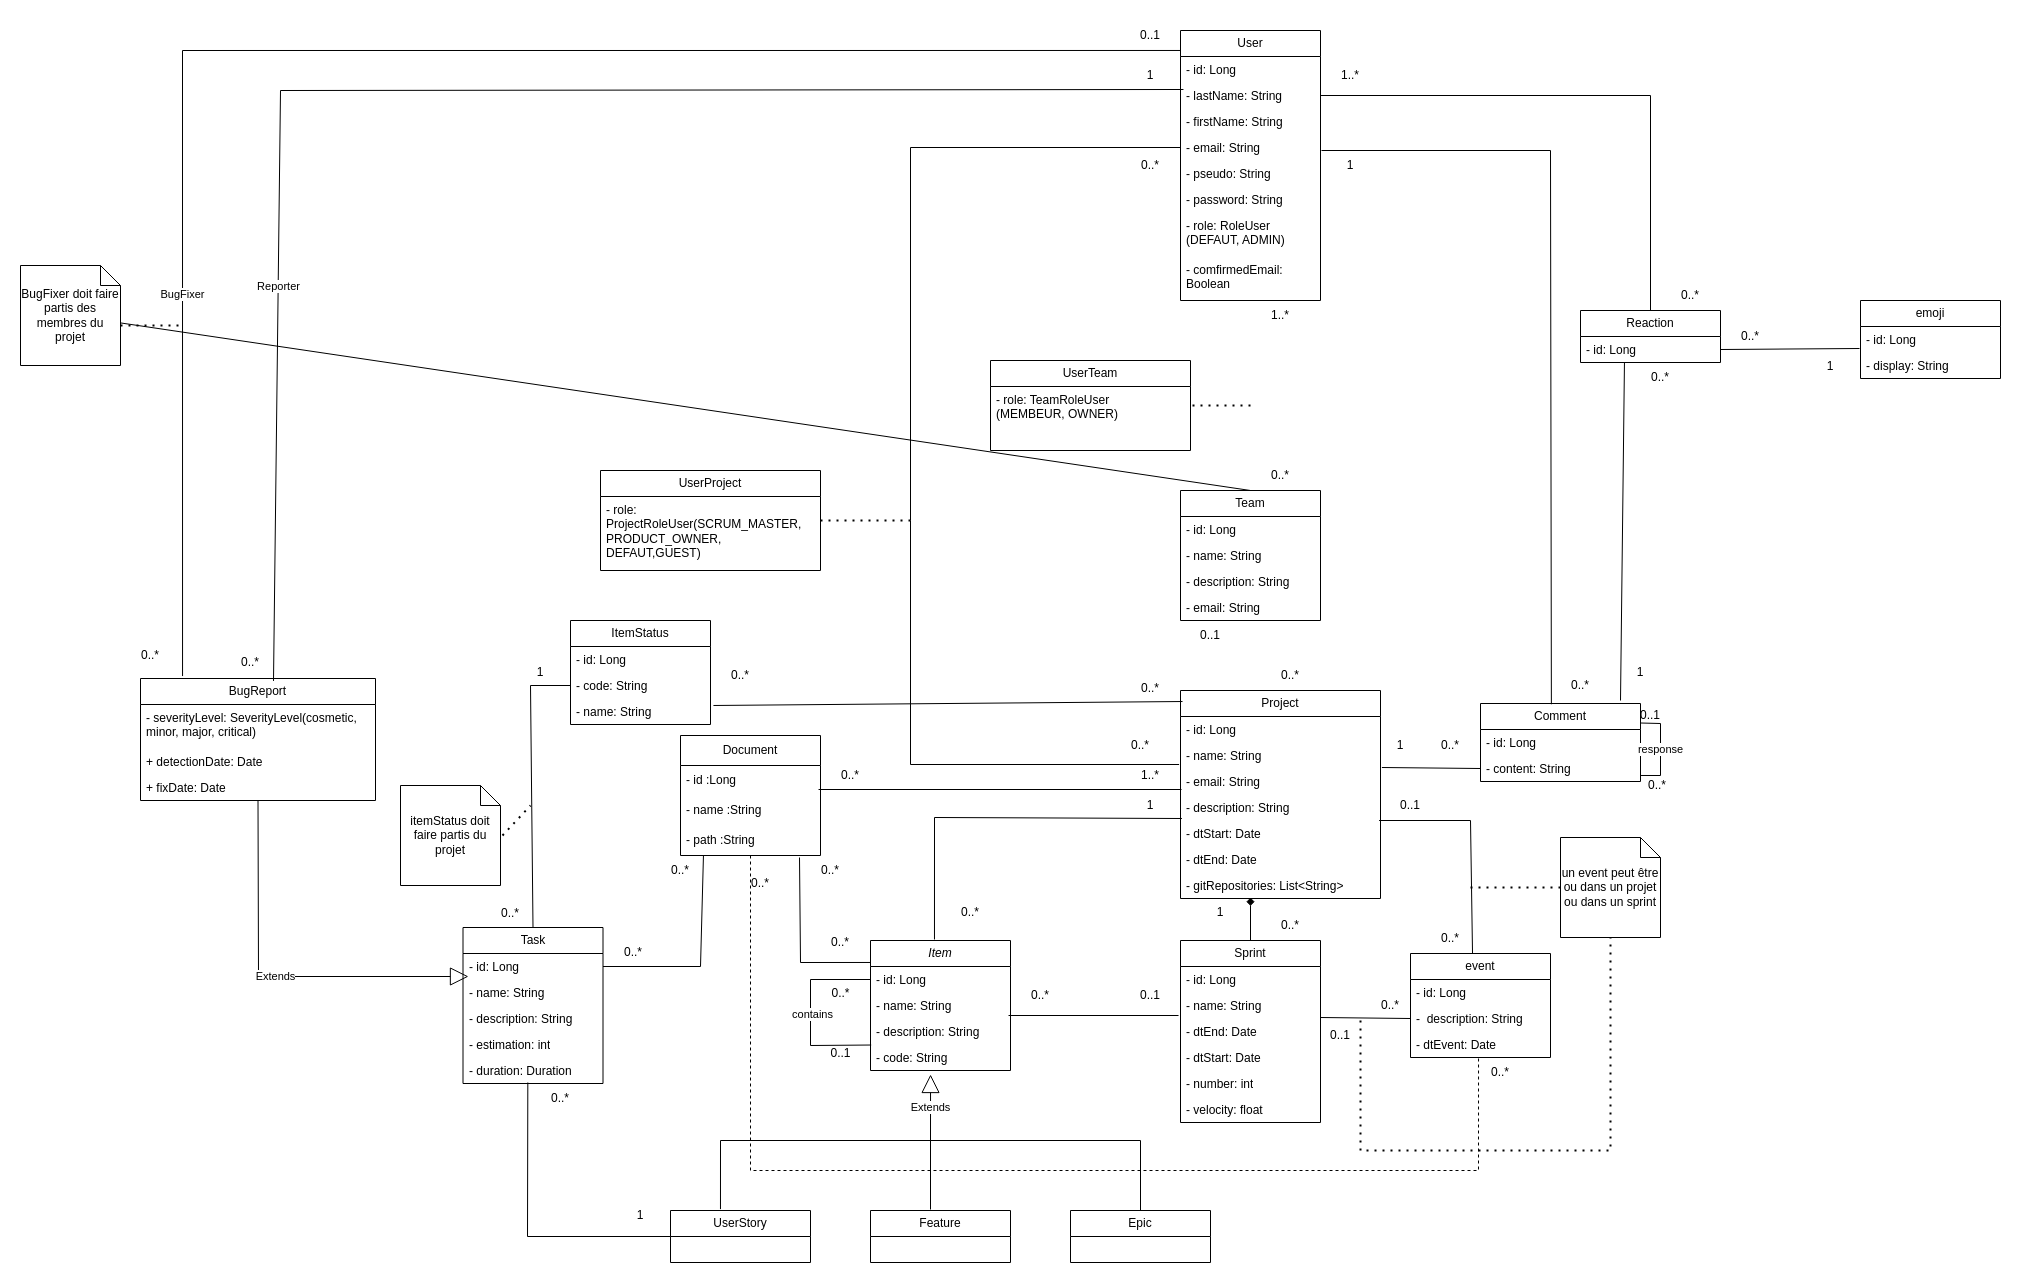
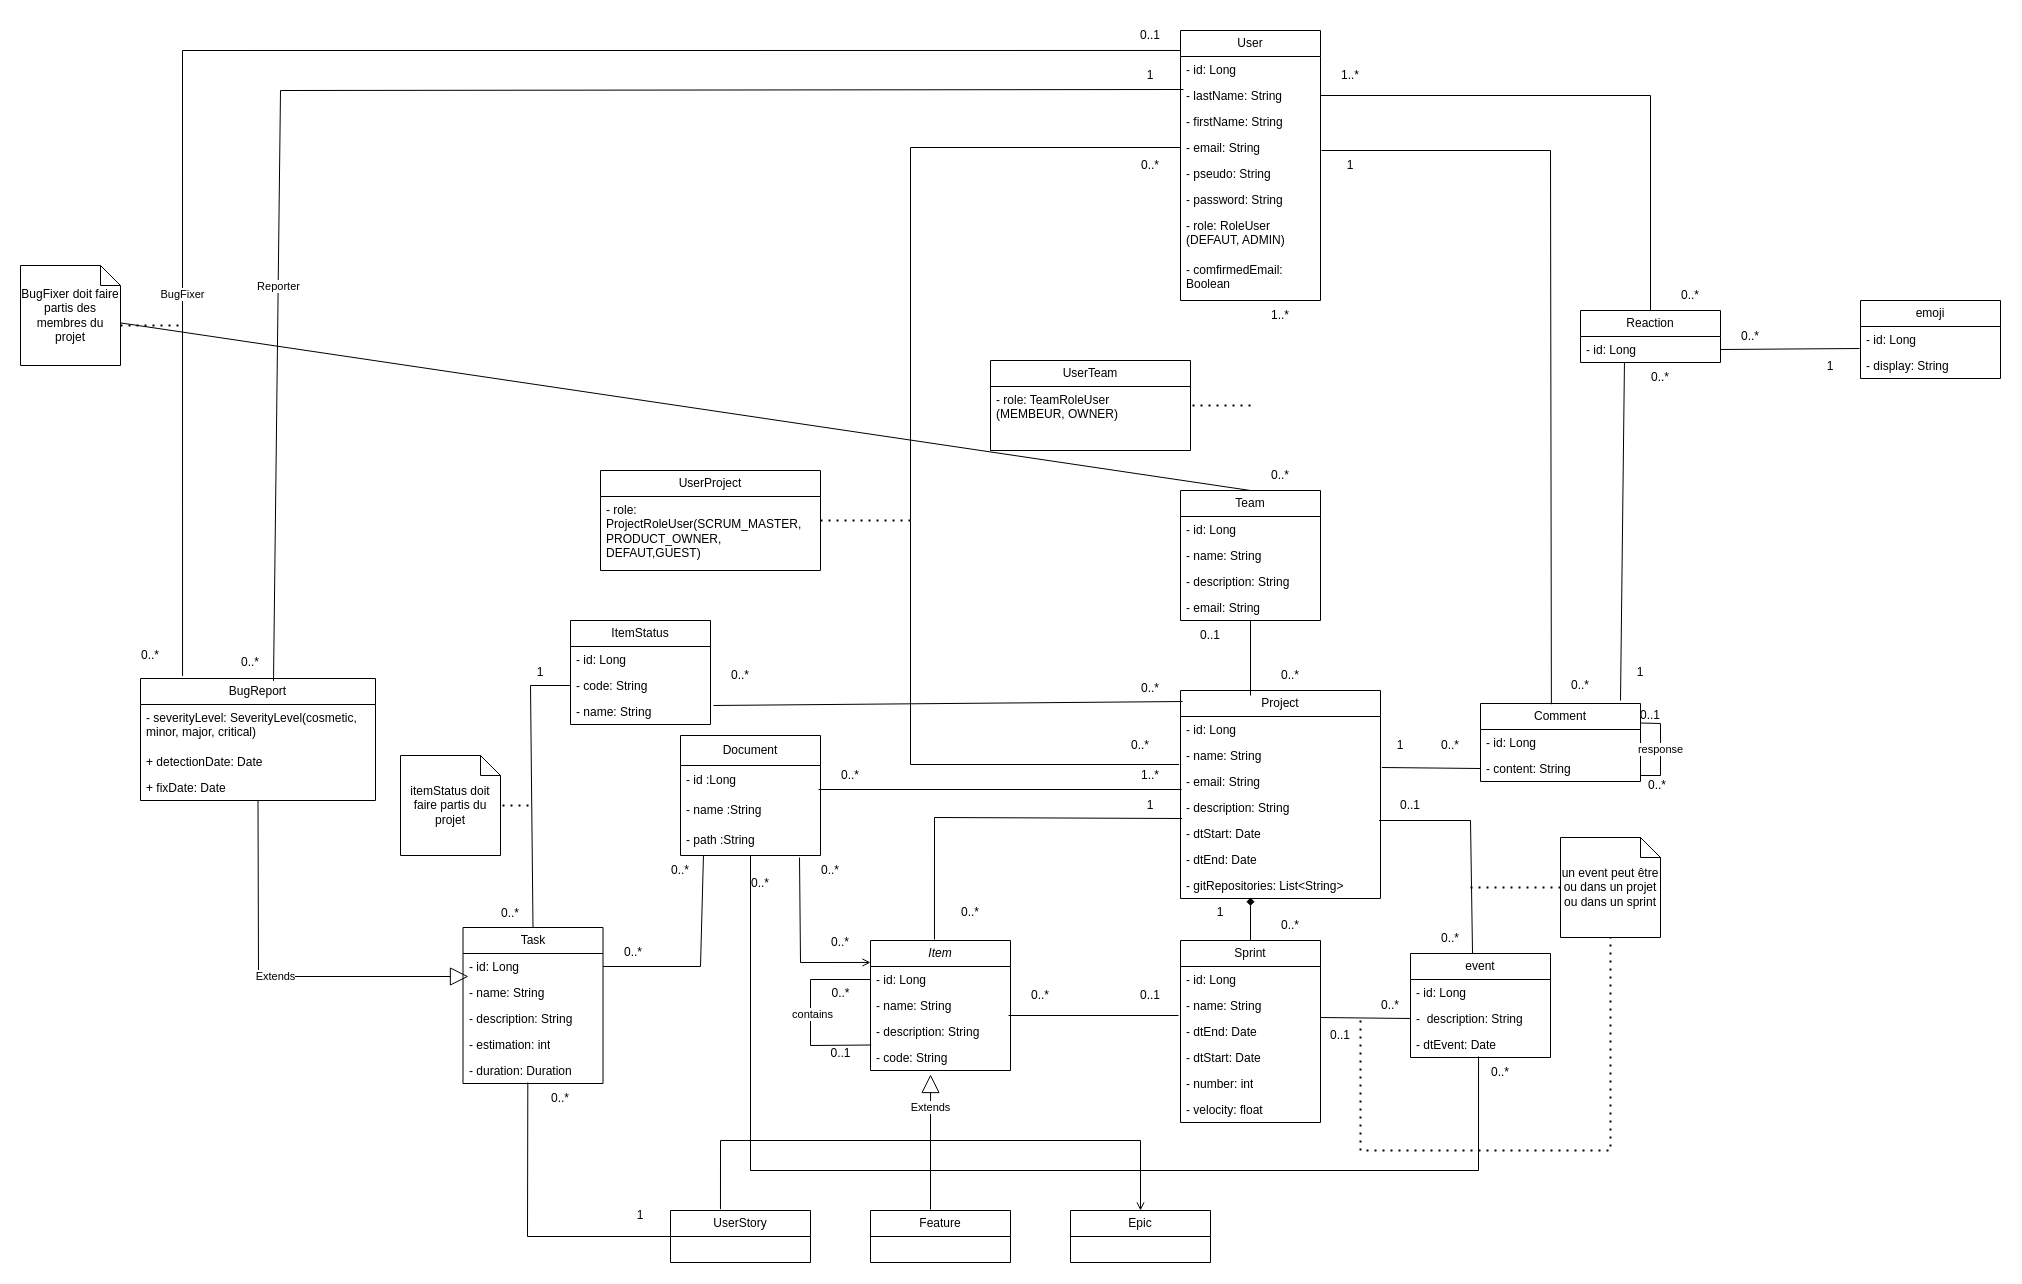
none -> (1251, 658)
(451, 836) -> (451, 806)
(865, 962) -> (865, 962)
(1013, 1171) -> (1013, 1171)
(1141, 1205) -> (1141, 1205)
